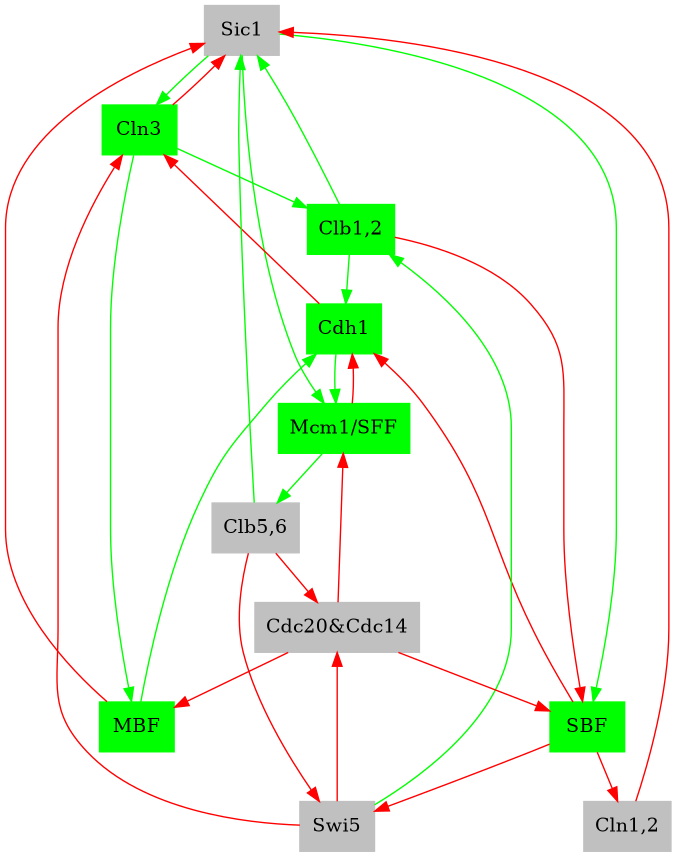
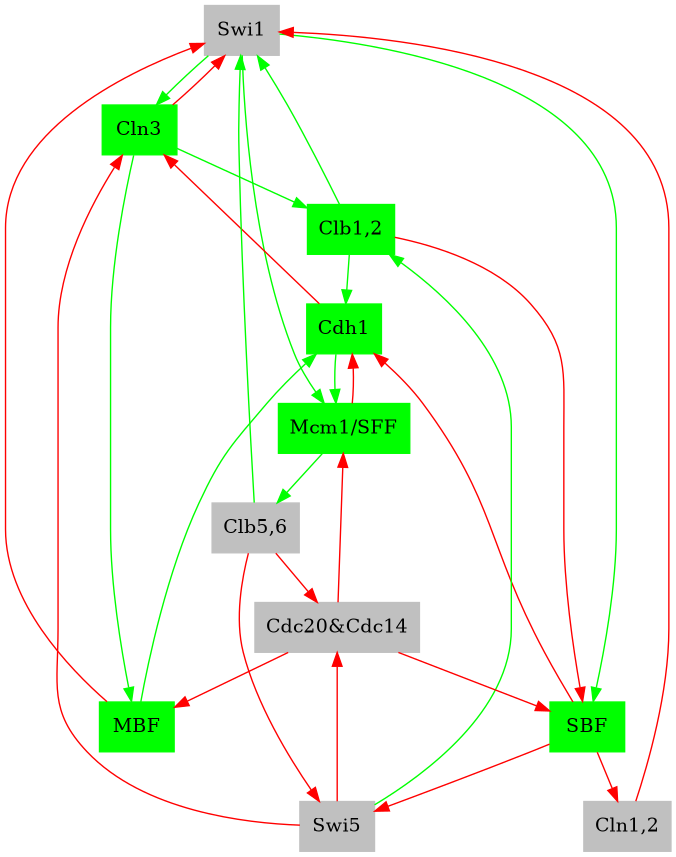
(242, 30) -> (242, 30)
